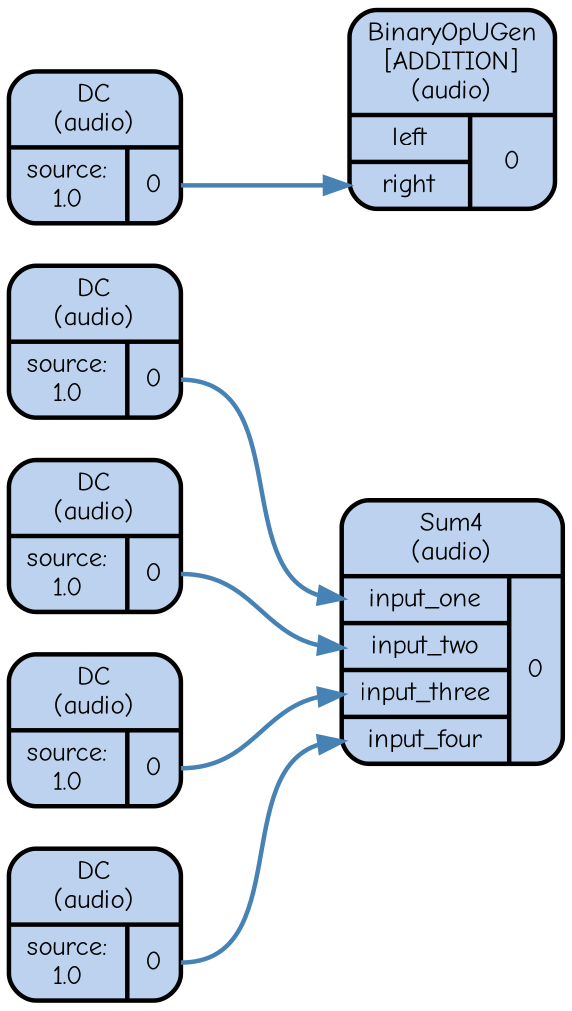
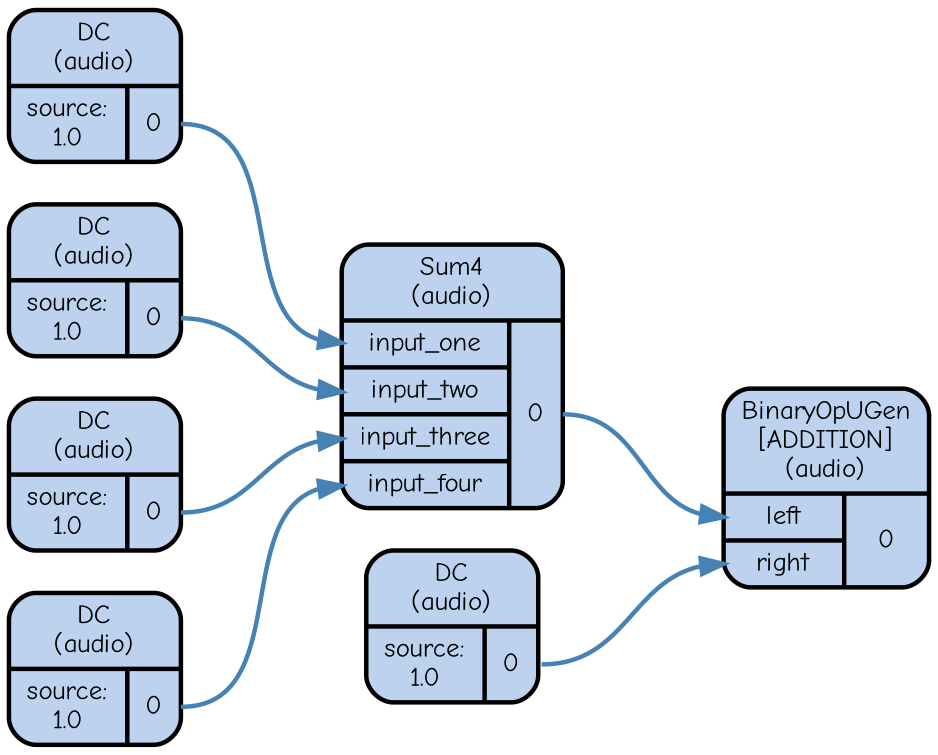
none -> (636, 457)
